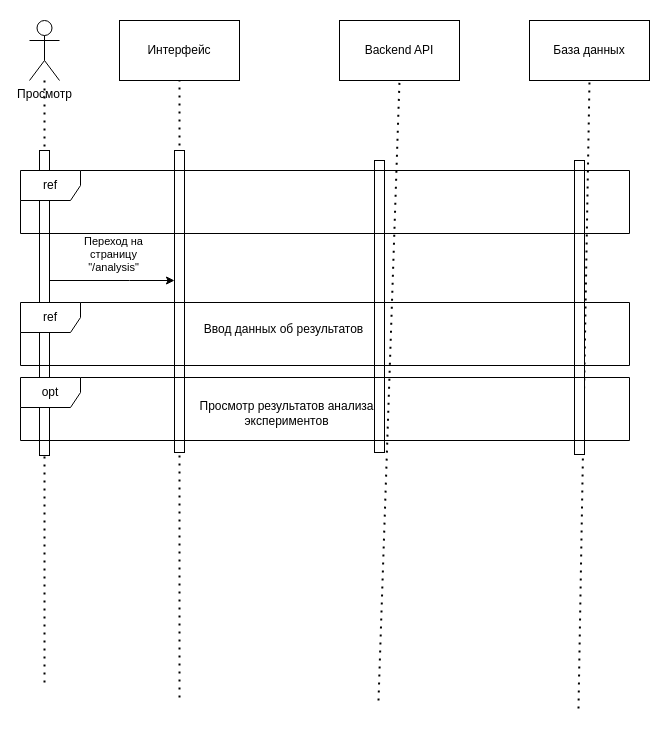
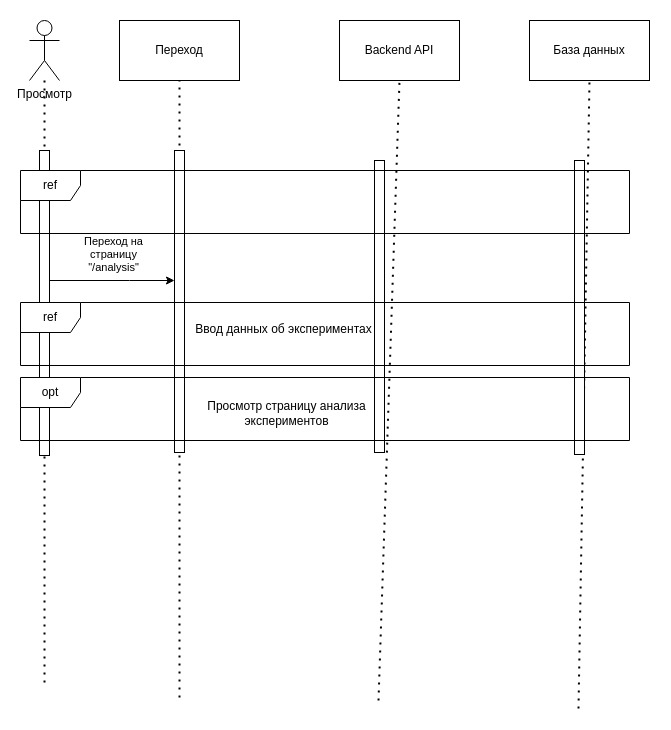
(180, 51) -> (180, 51)
(284, 330) -> (284, 330)
(287, 414) -> (287, 414)
